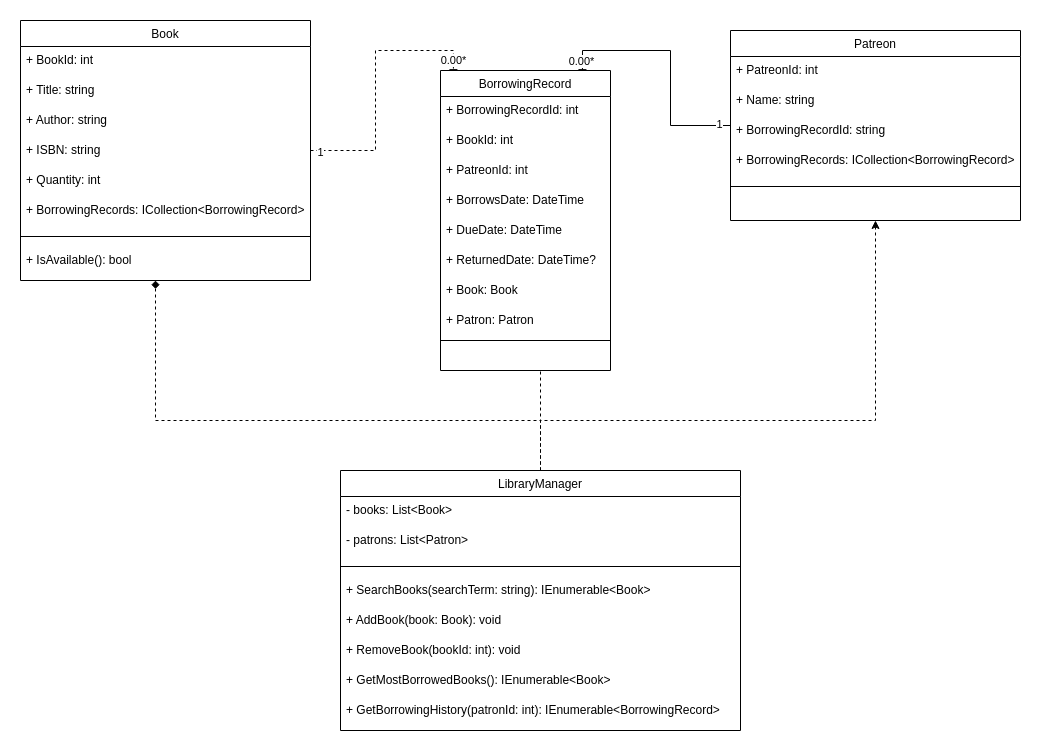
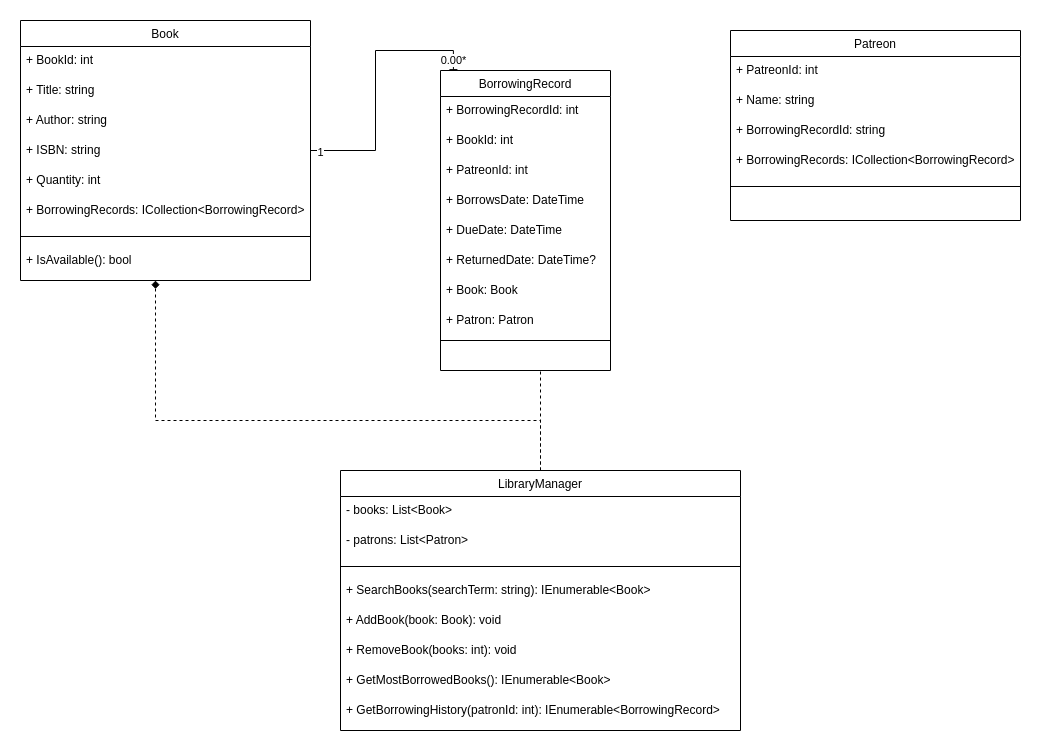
(671, 64) -> none
(376, 93) -> (376, 93)
(806, 421) -> none
(439, 650) -> (436, 650)
